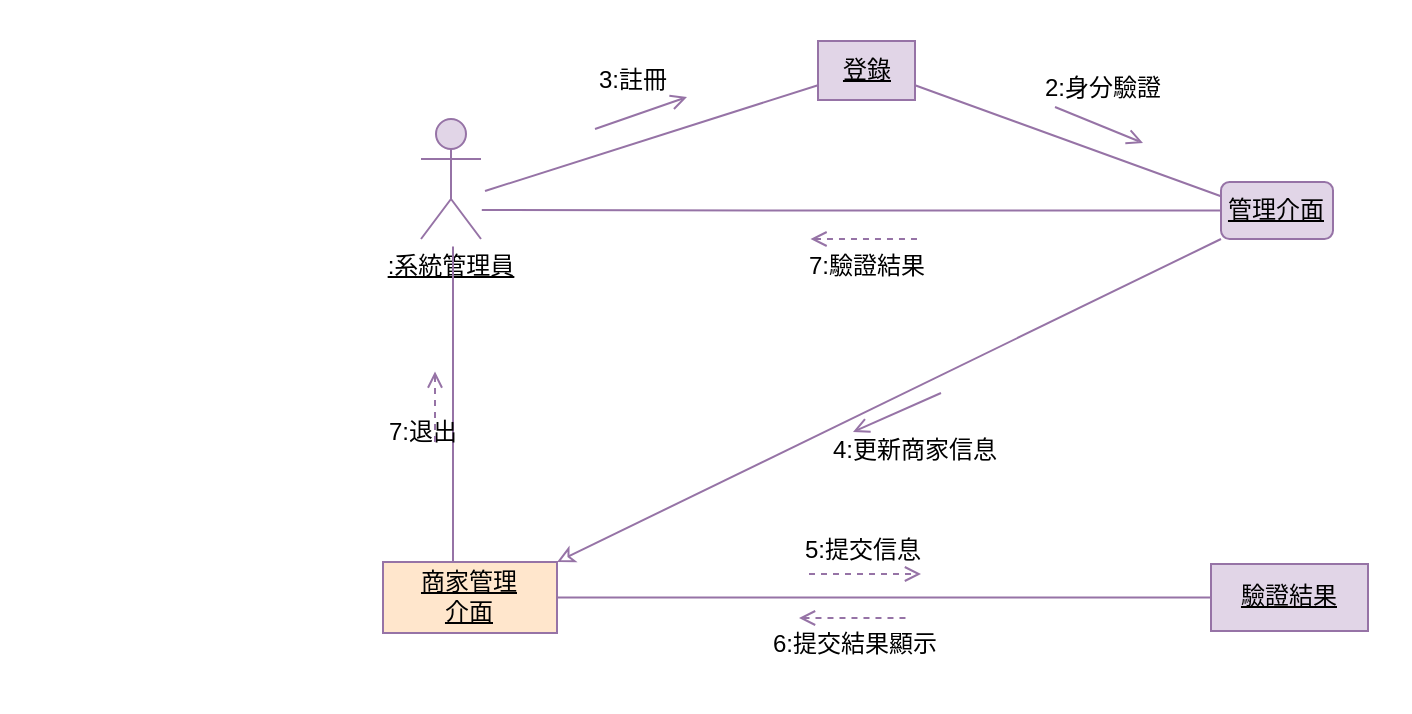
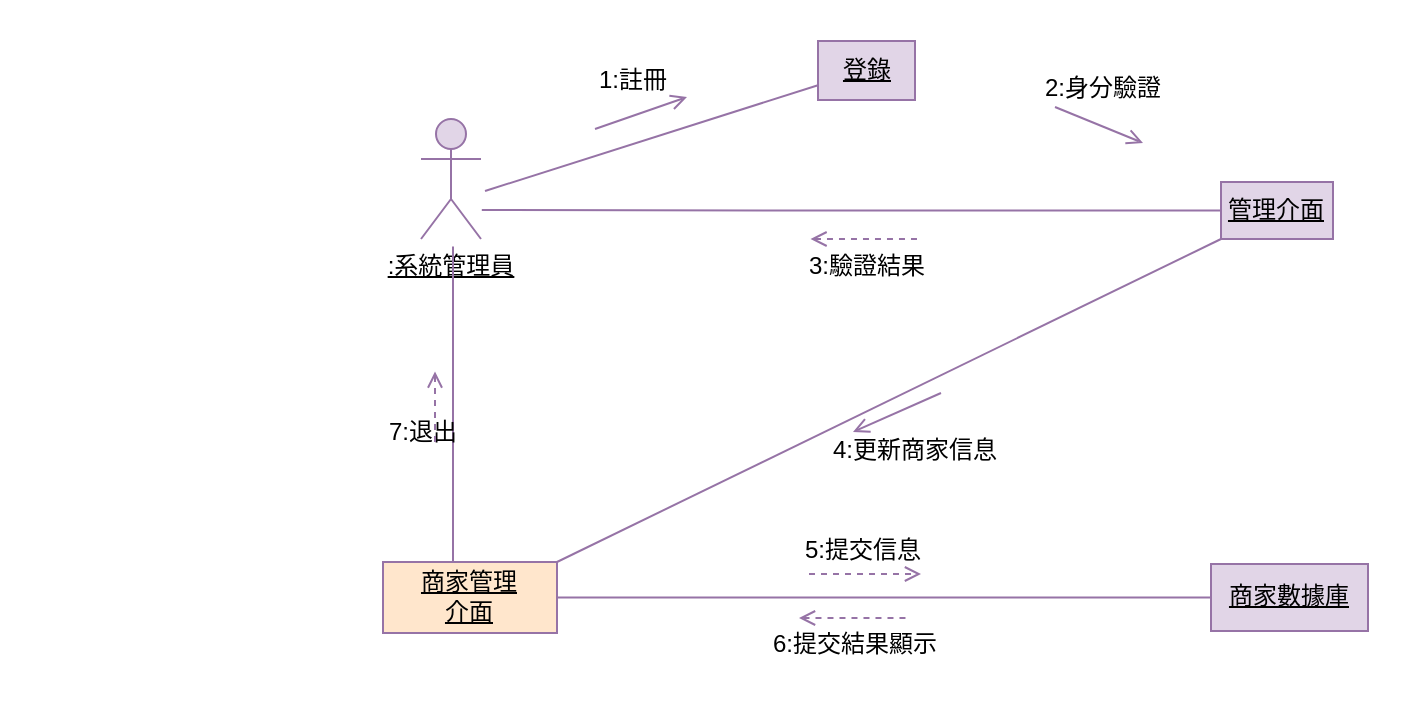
(634, 81) -> (634, 81)
(1068, 141) -> none
(1277, 211) -> (1277, 211)
(868, 267) -> (868, 267)
(570, 556) -> (566, 558)
(1290, 597) -> (1290, 597)
